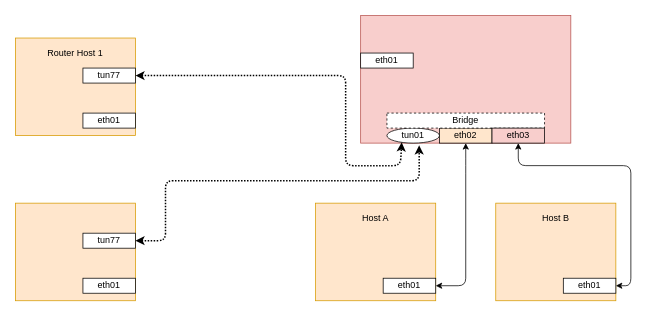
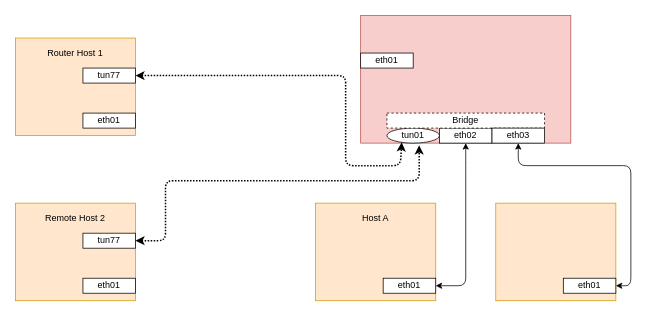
(465, 135) -> (465, 135)
(518, 135) -> (518, 135)
none -> (75, 218)
(555, 218) -> none
